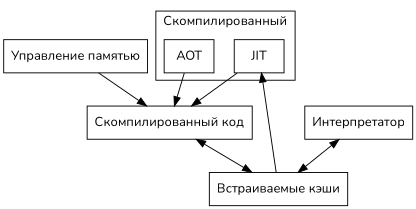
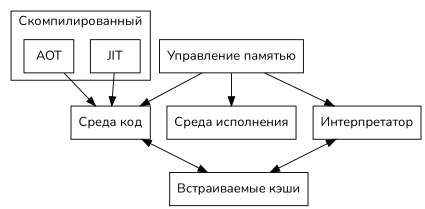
none -> (295, 87)
(170, 123) -> (111, 123)
none -> (231, 123)
(270, 127) -> none
